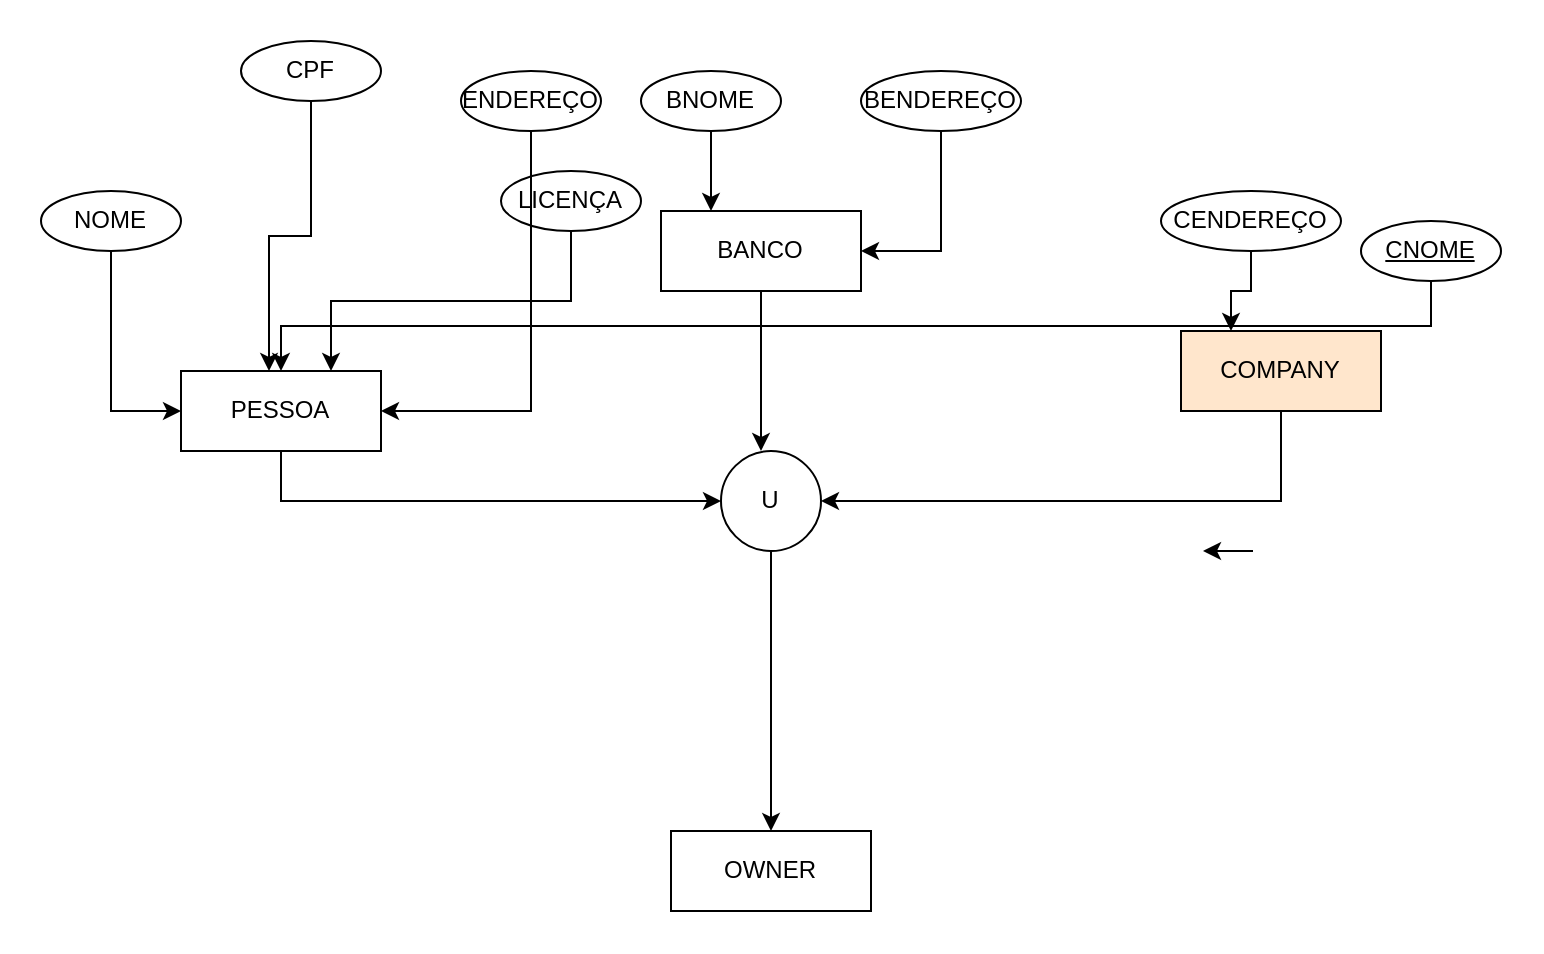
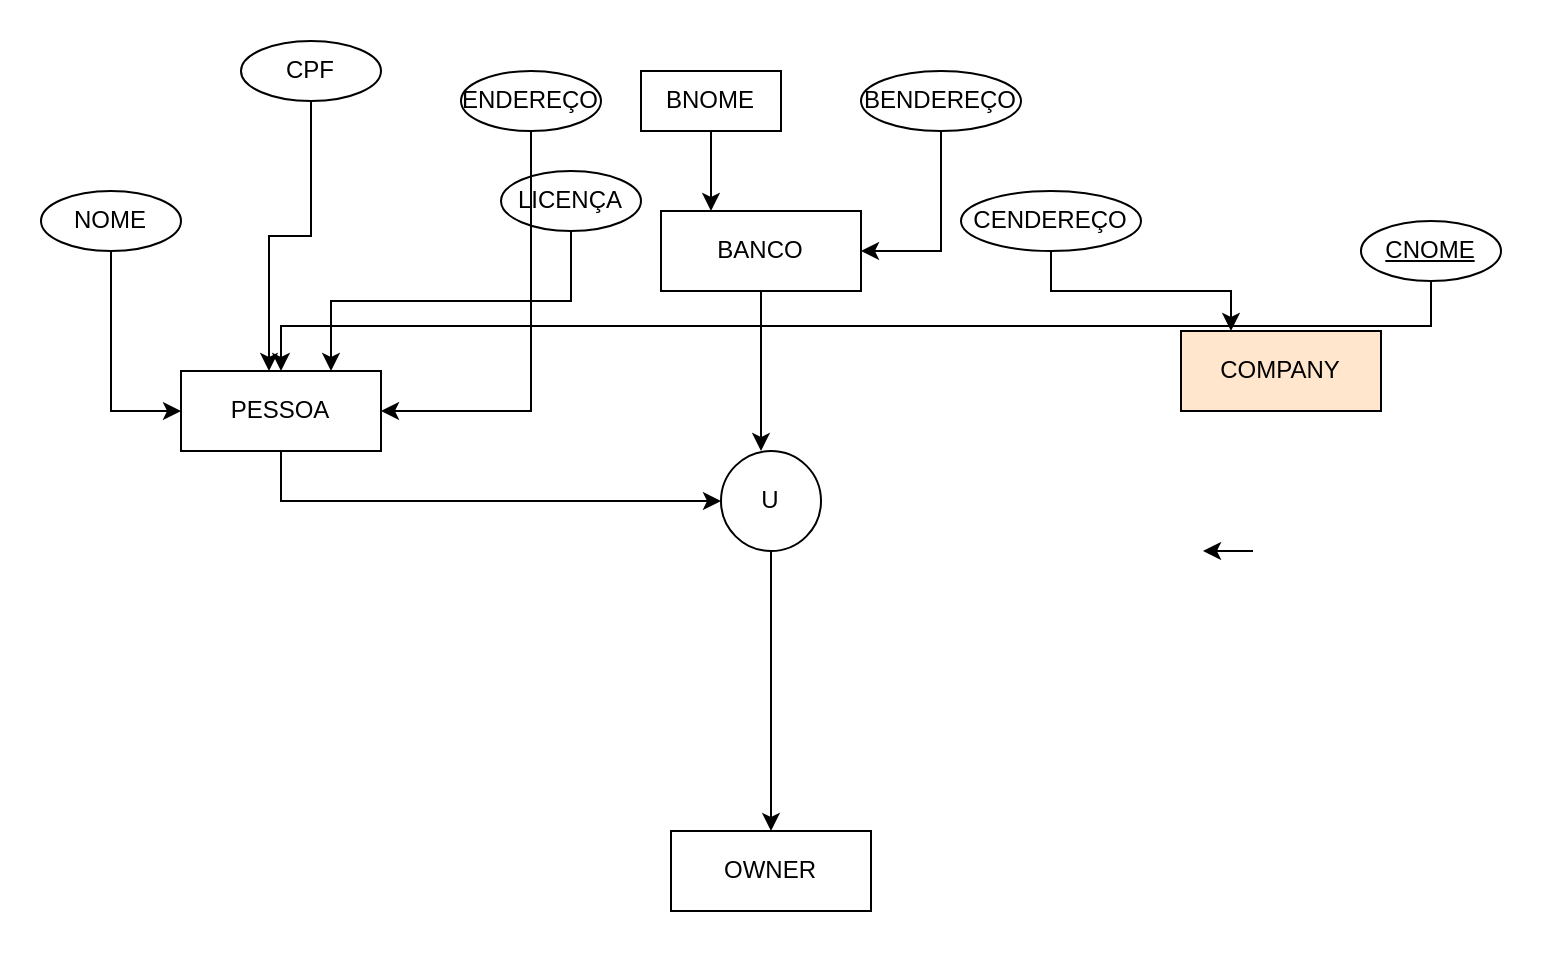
(711, 101) -> (711, 101)
(1251, 221) -> (1051, 221)
(1103, 501) -> none
